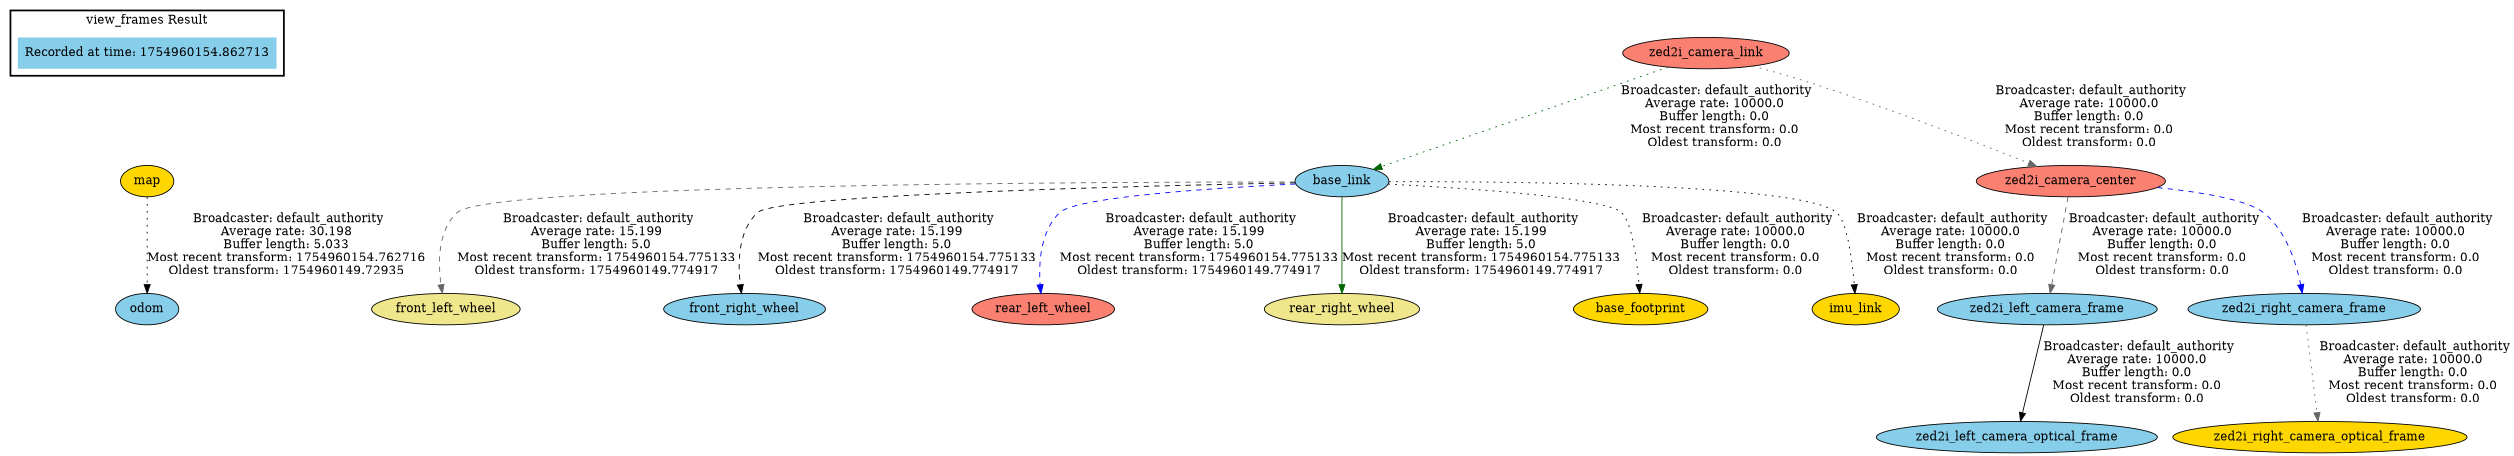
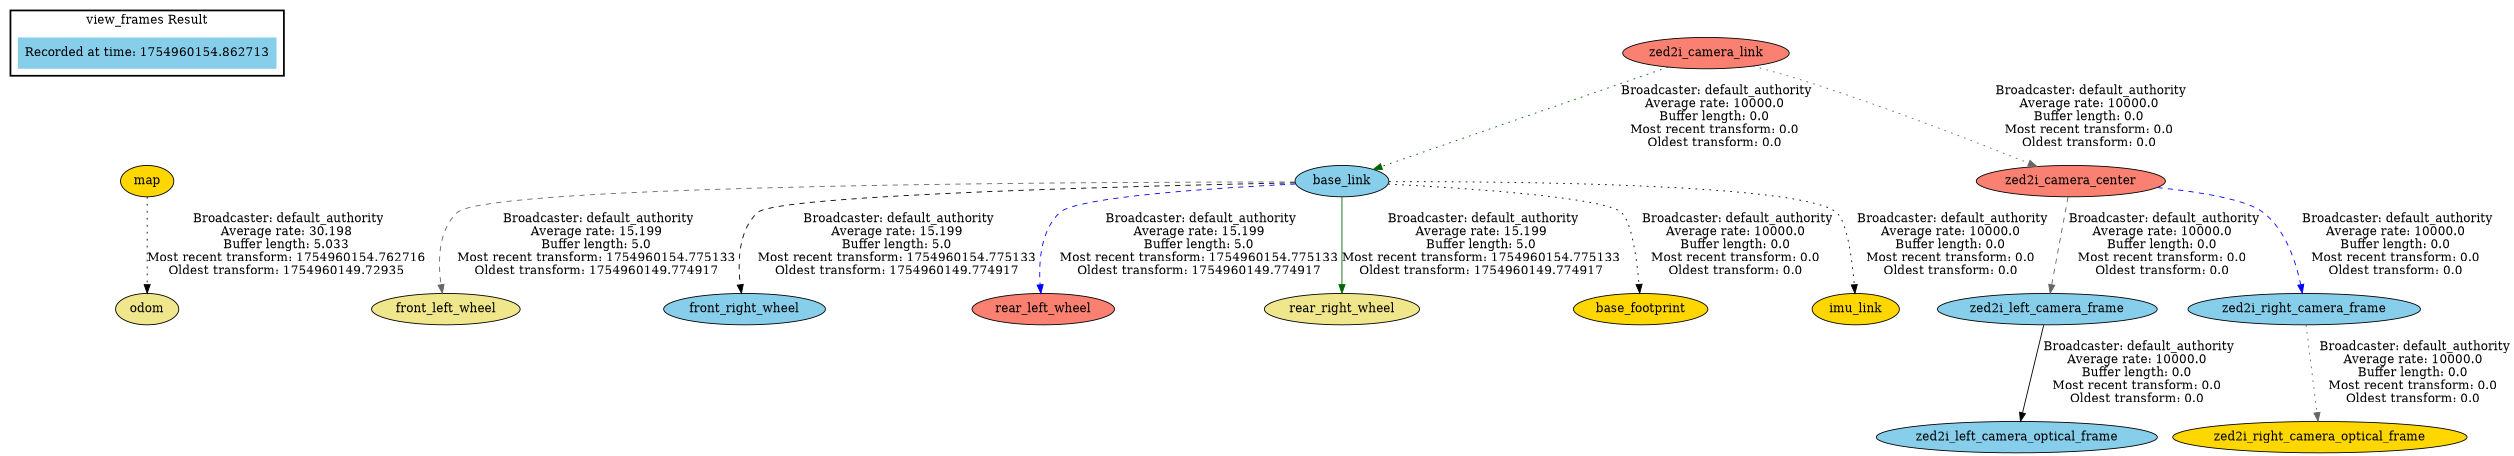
(147, 309) -> (147, 309)
